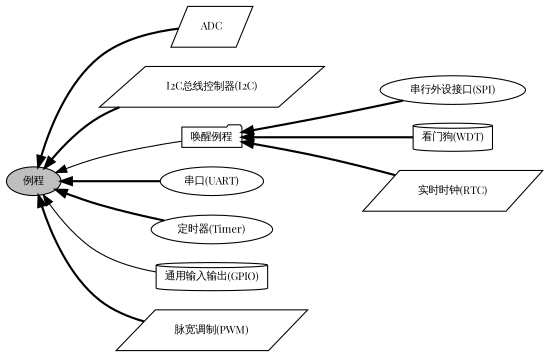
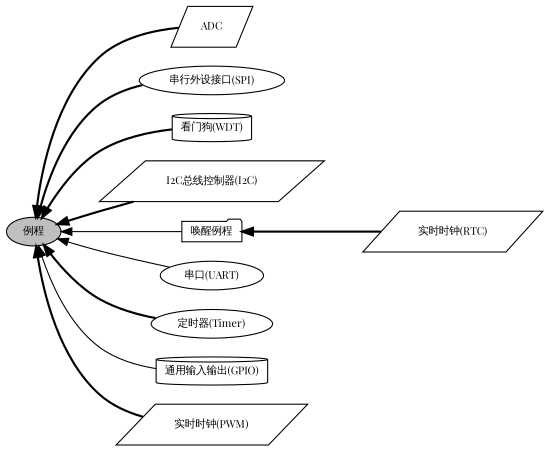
(328, 116) -> (75, 131)
(333, 137) -> (99, 152)
(116, 181) -> (118, 256)
(212, 330) -> (212, 425)
